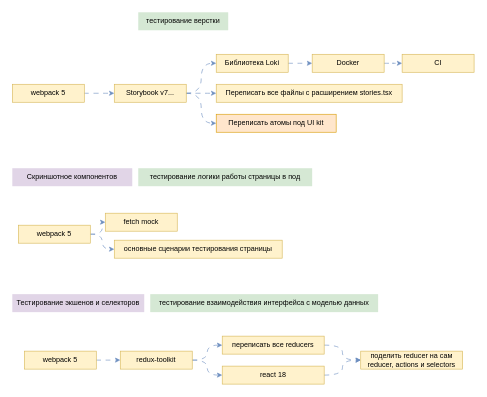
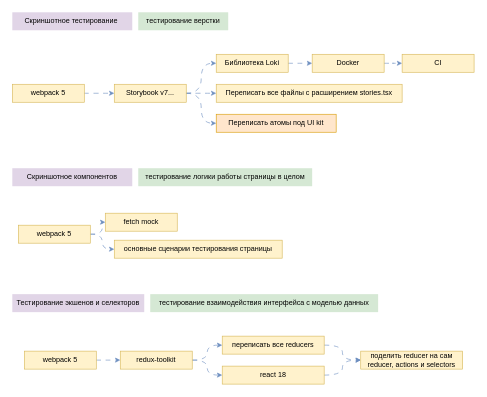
none -> (72, 21)
(225, 177) -> (225, 177)
